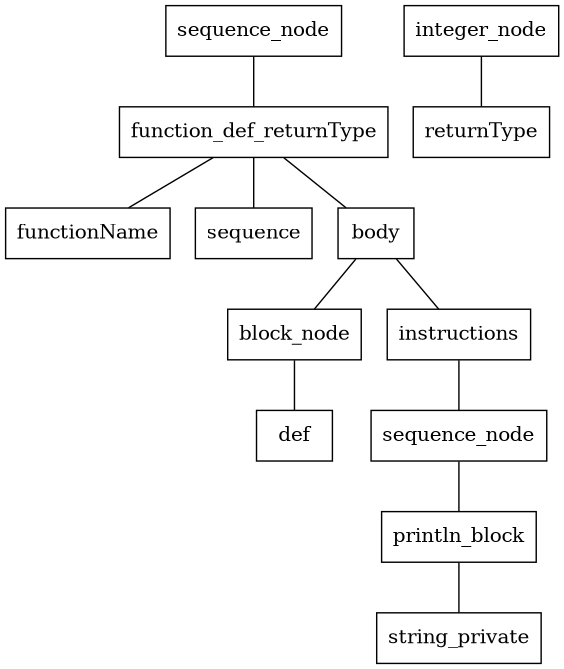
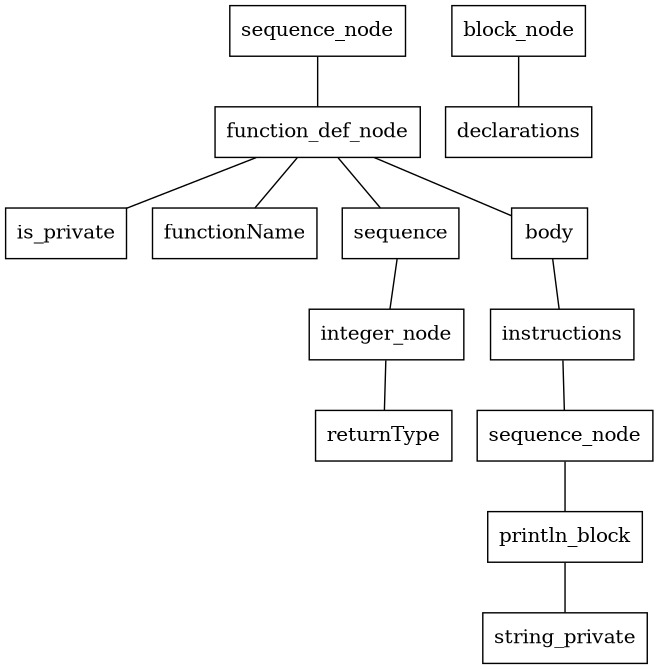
(254, 132) -> (318, 132)
none -> (66, 233)
(335, 284) -> none
none -> (394, 284)
(294, 436) -> (519, 132)
